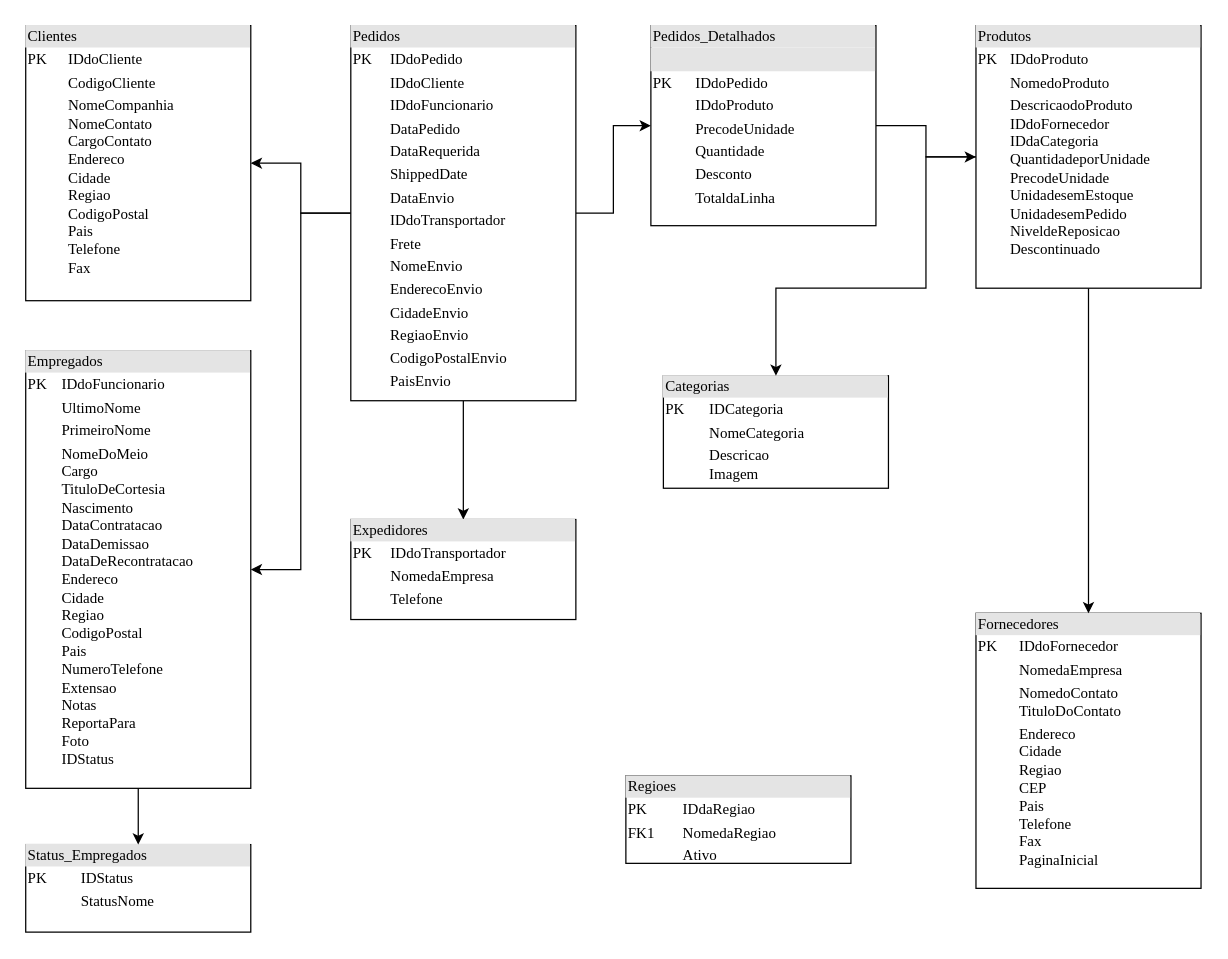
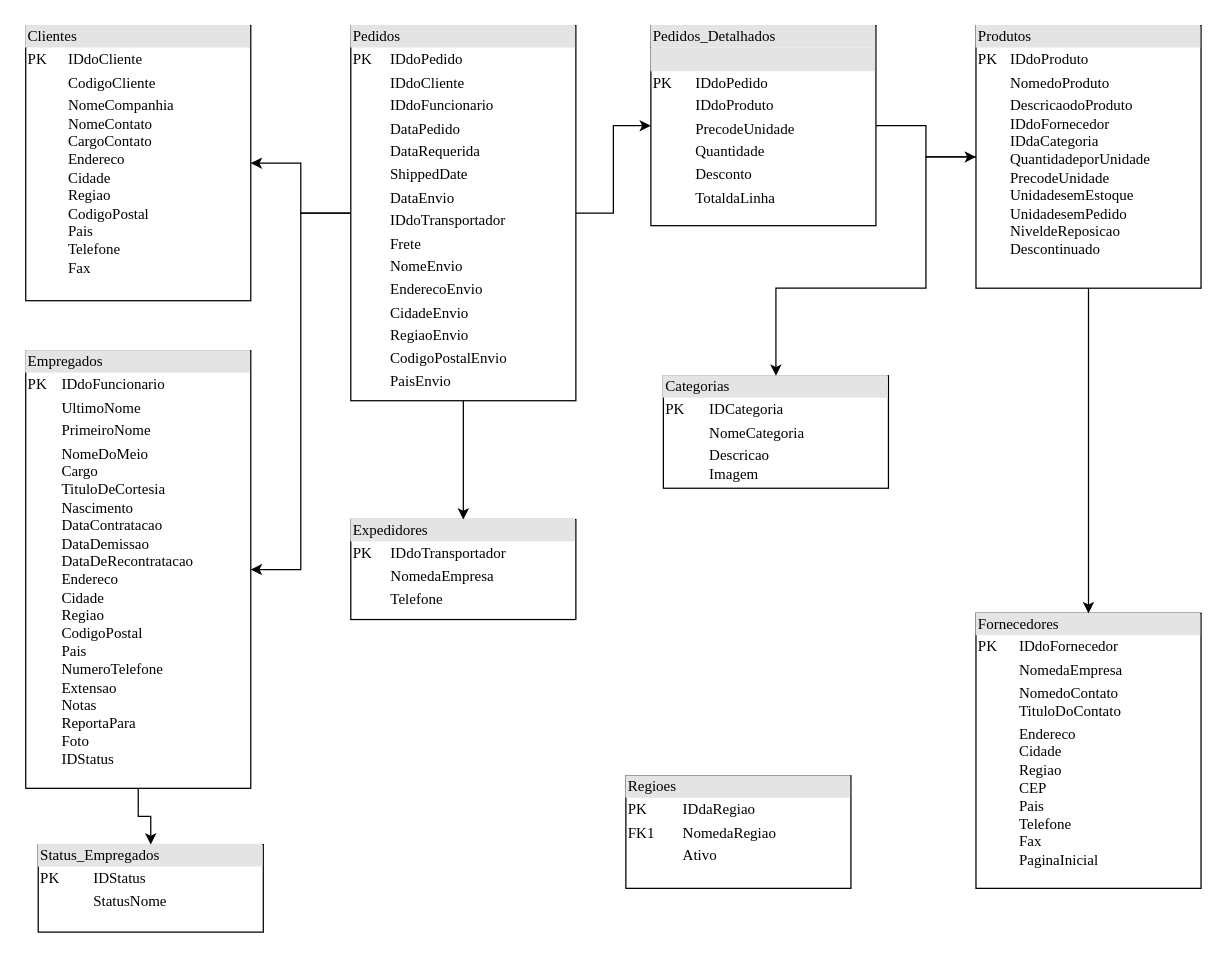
(738, 819) -> (738, 832)
(138, 888) -> (151, 888)
